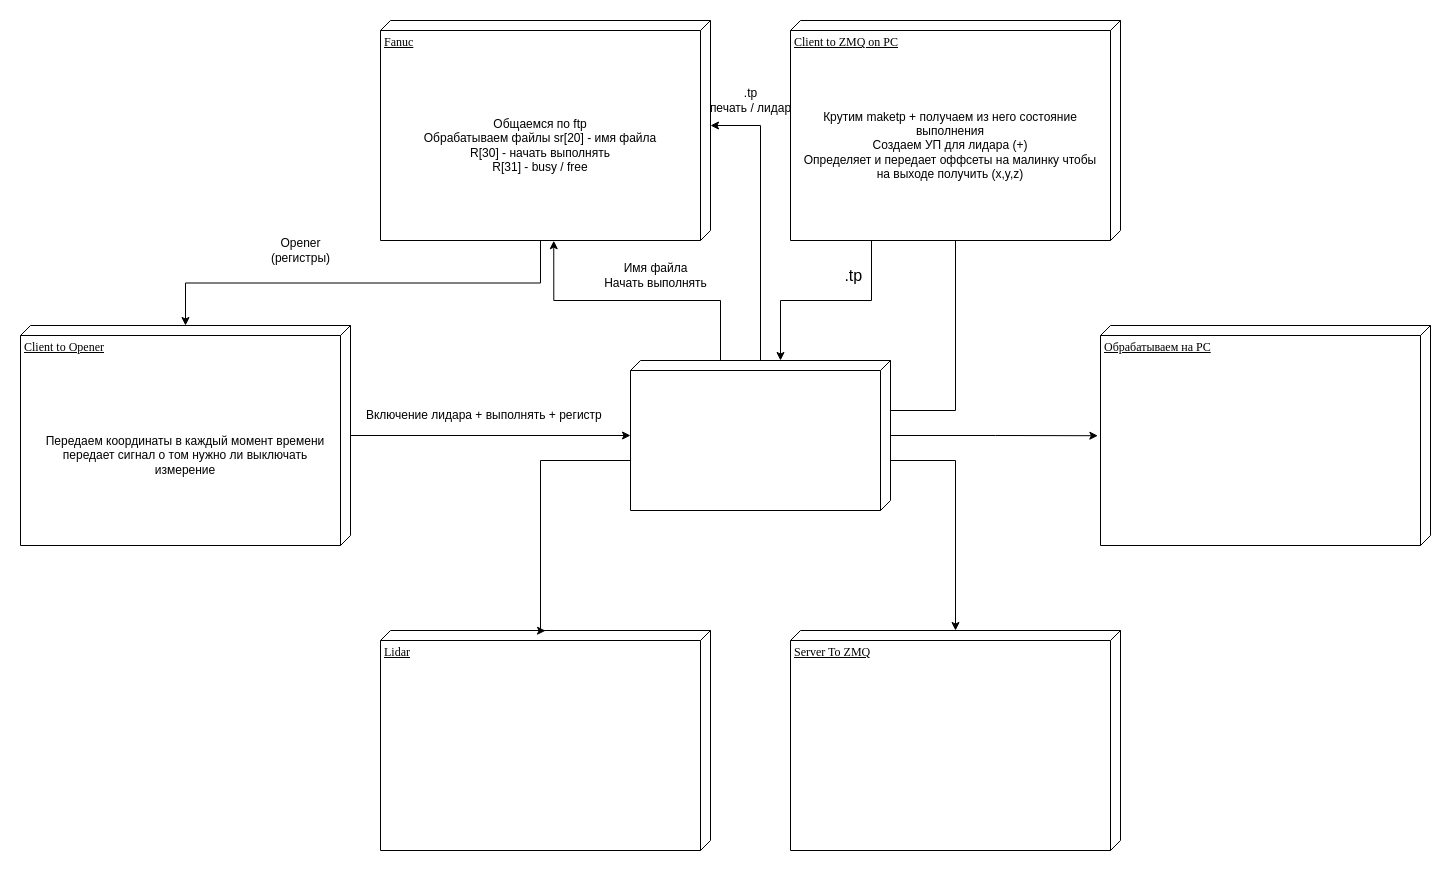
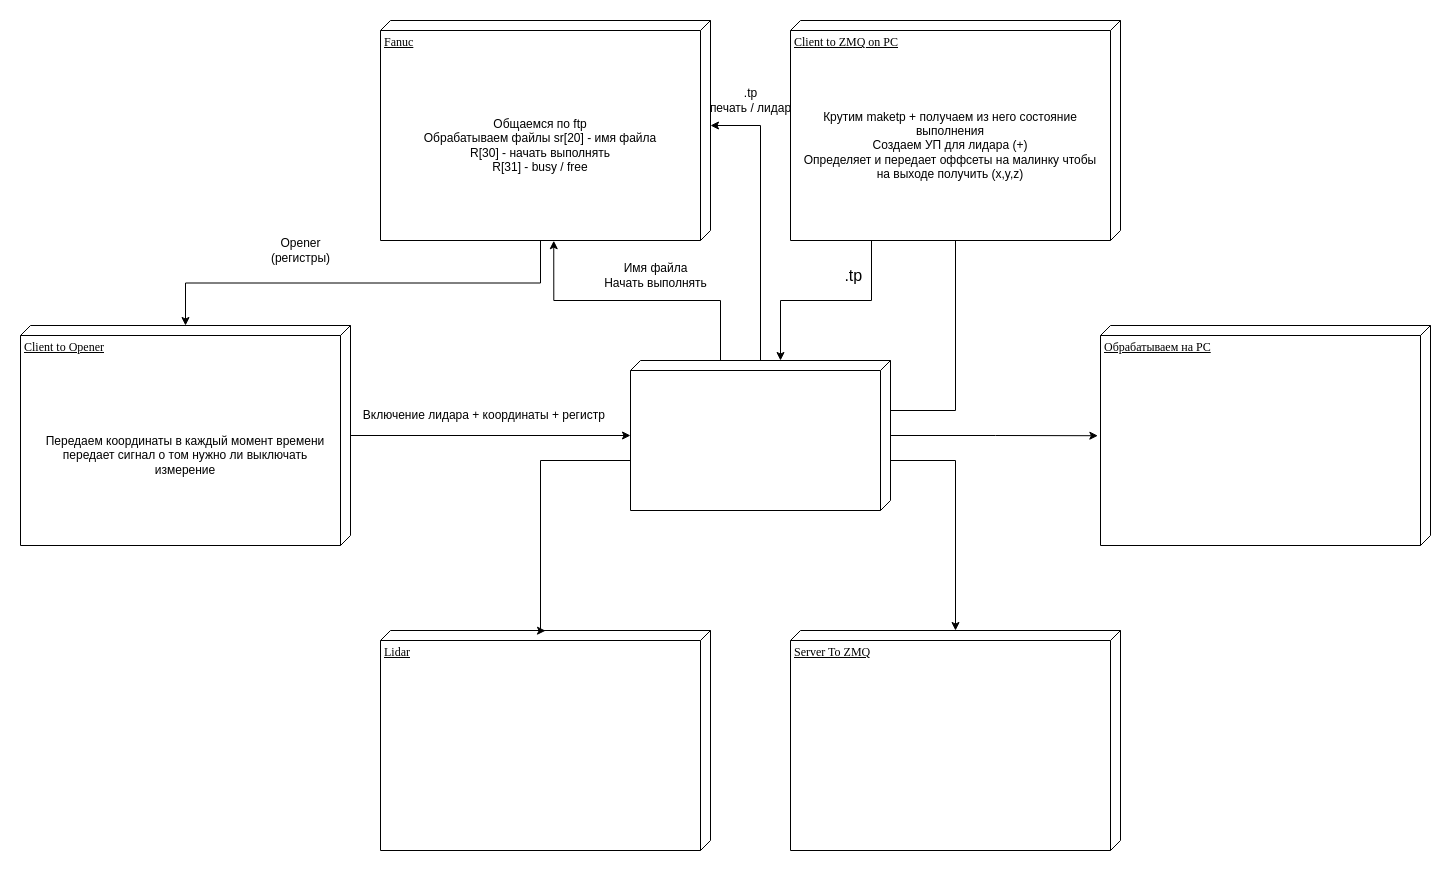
(486, 416) -> (486, 416)
